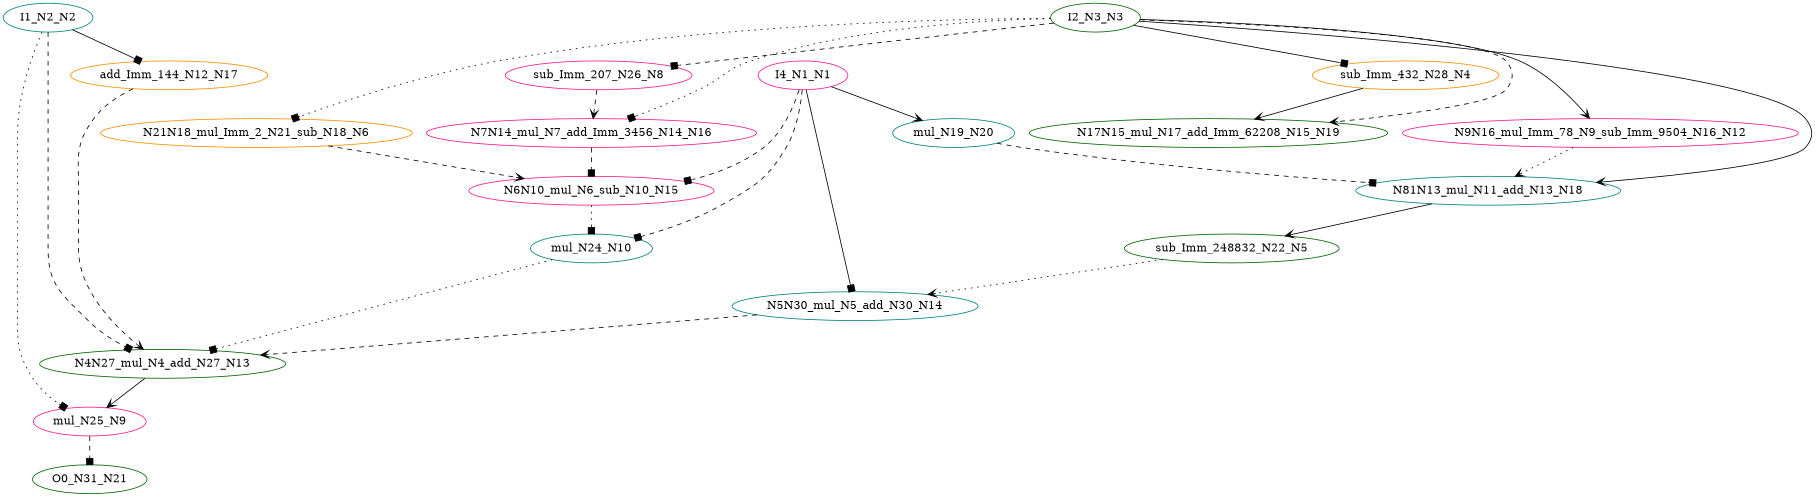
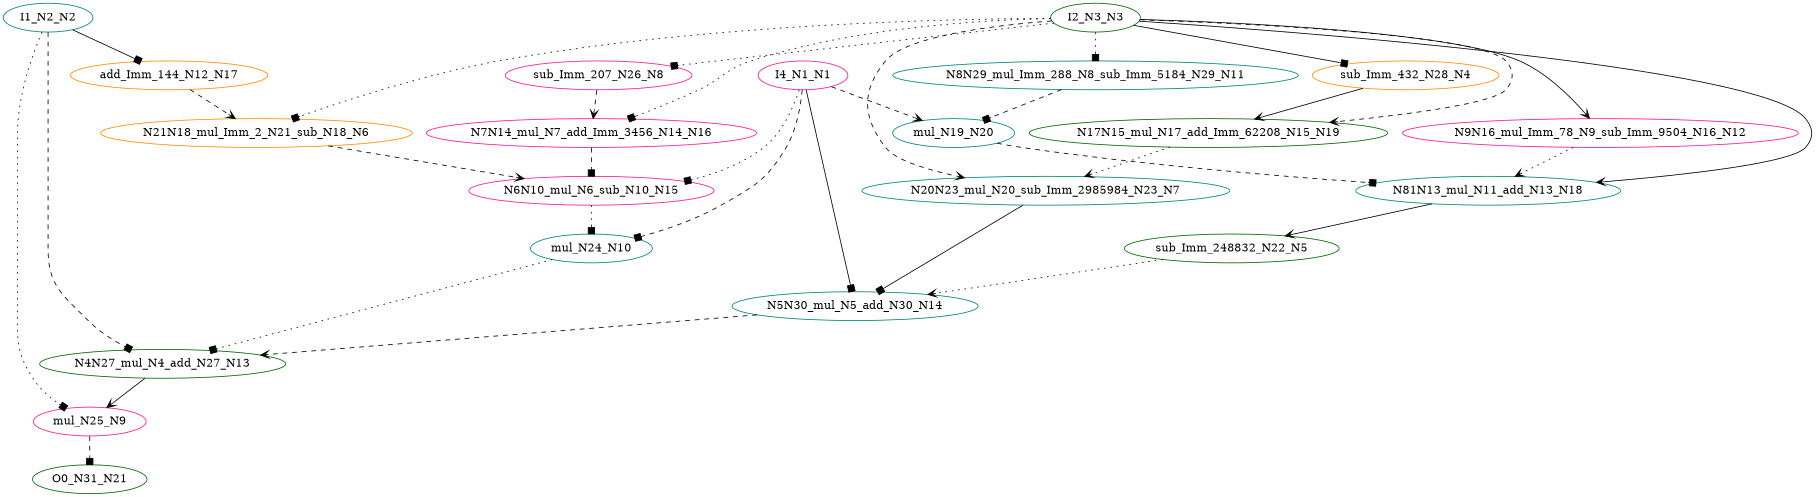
(867, 44) -> (867, 44)
none -> (1095, 75)
(873, 102) -> (873, 102)
(760, 150) -> (760, 150)
none -> (1046, 191)
(79, 215) -> (209, 102)
